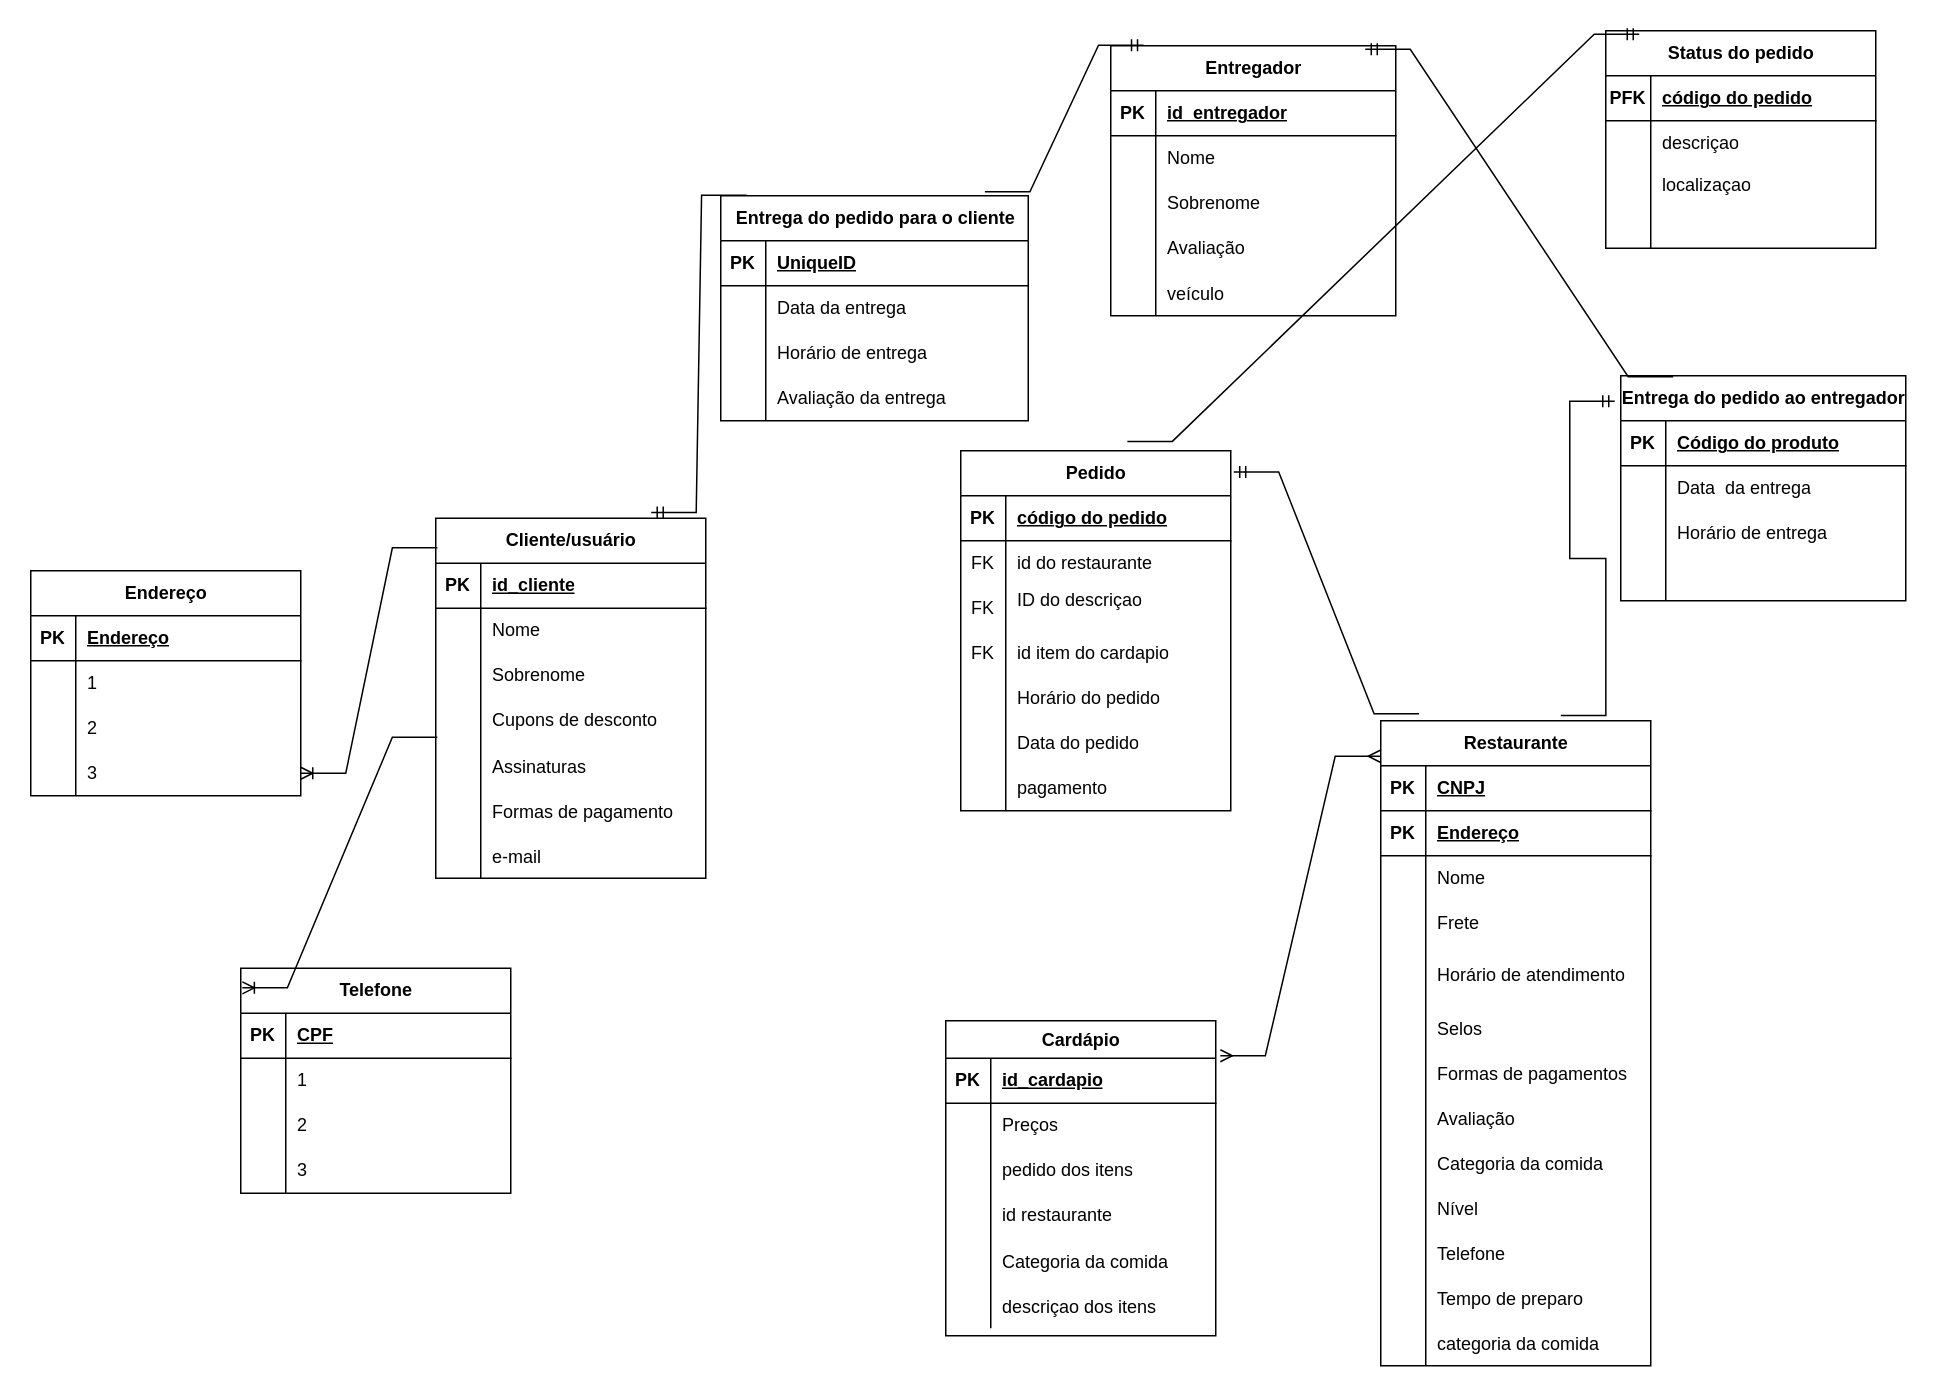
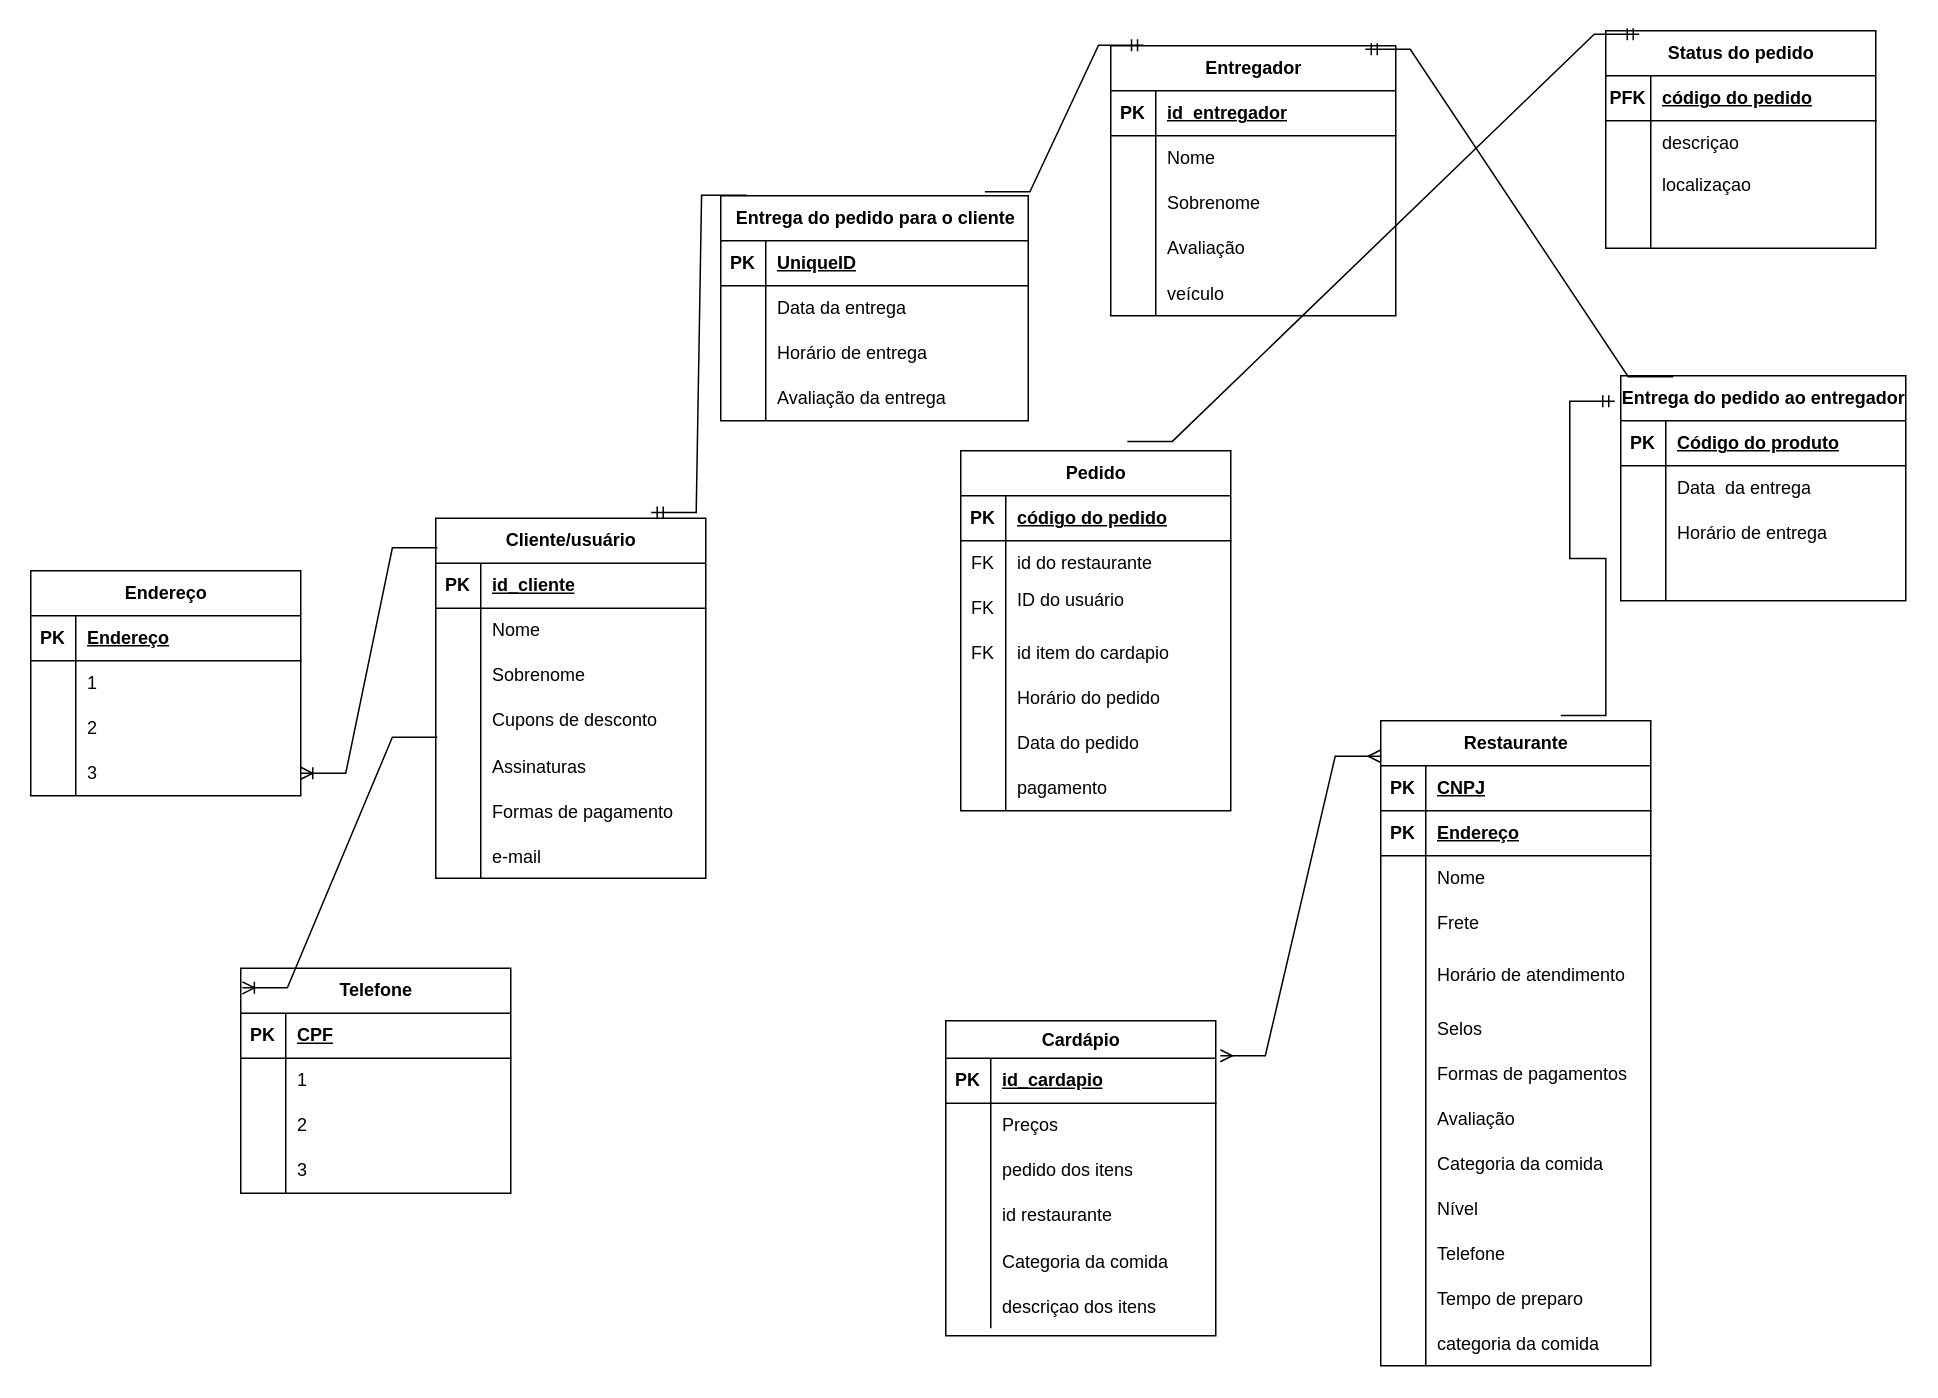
(1327, 593) -> none
(1086, 608) -> (1076, 608)
